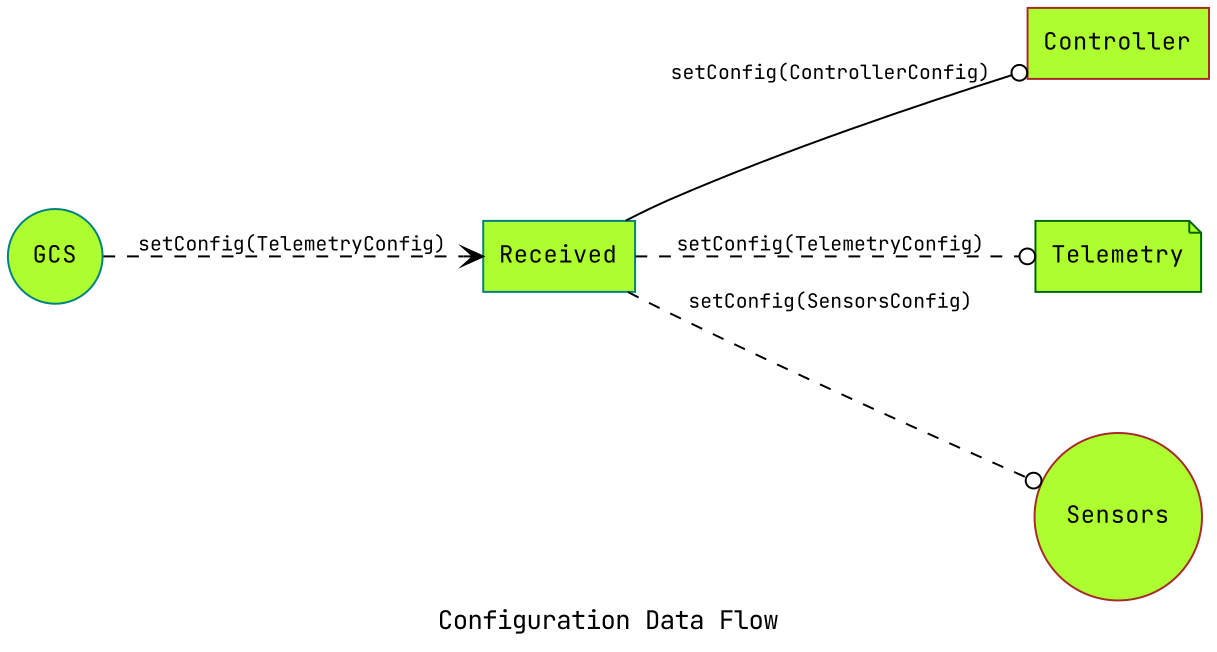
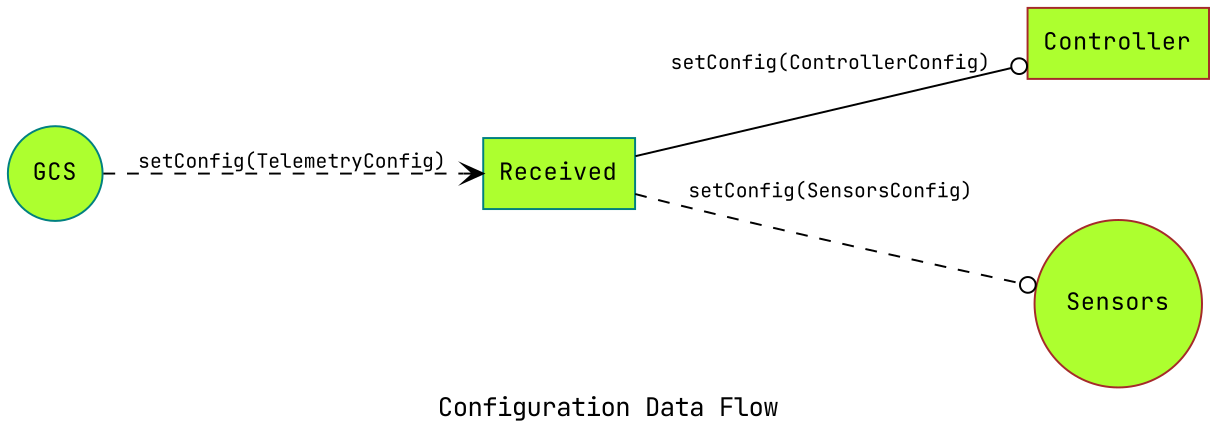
(1118, 256) -> none
